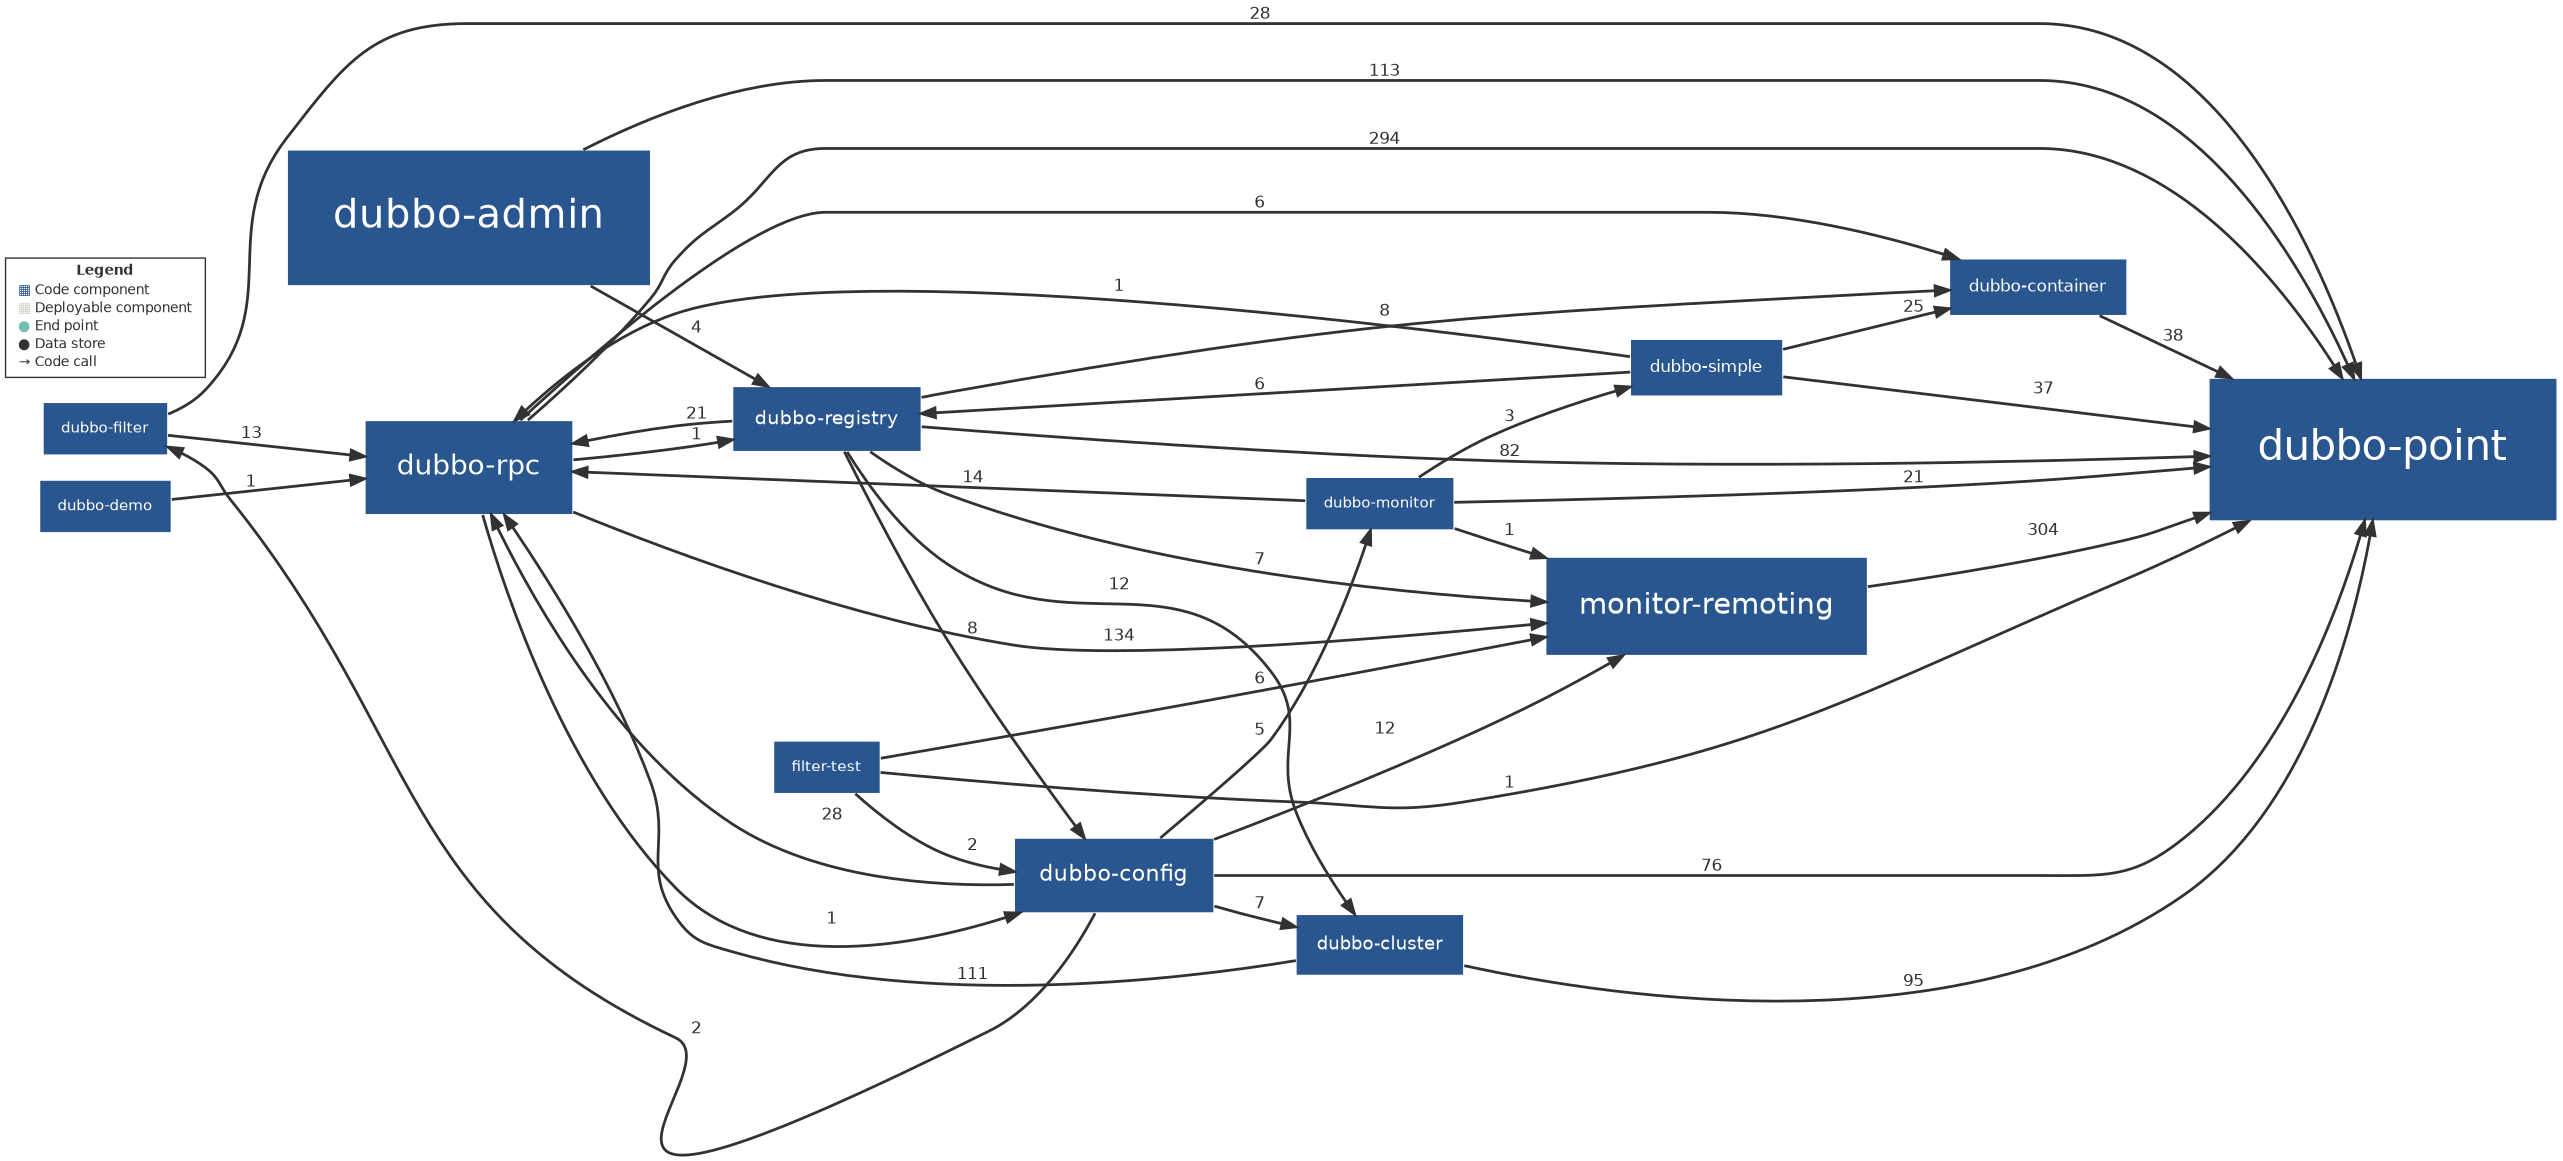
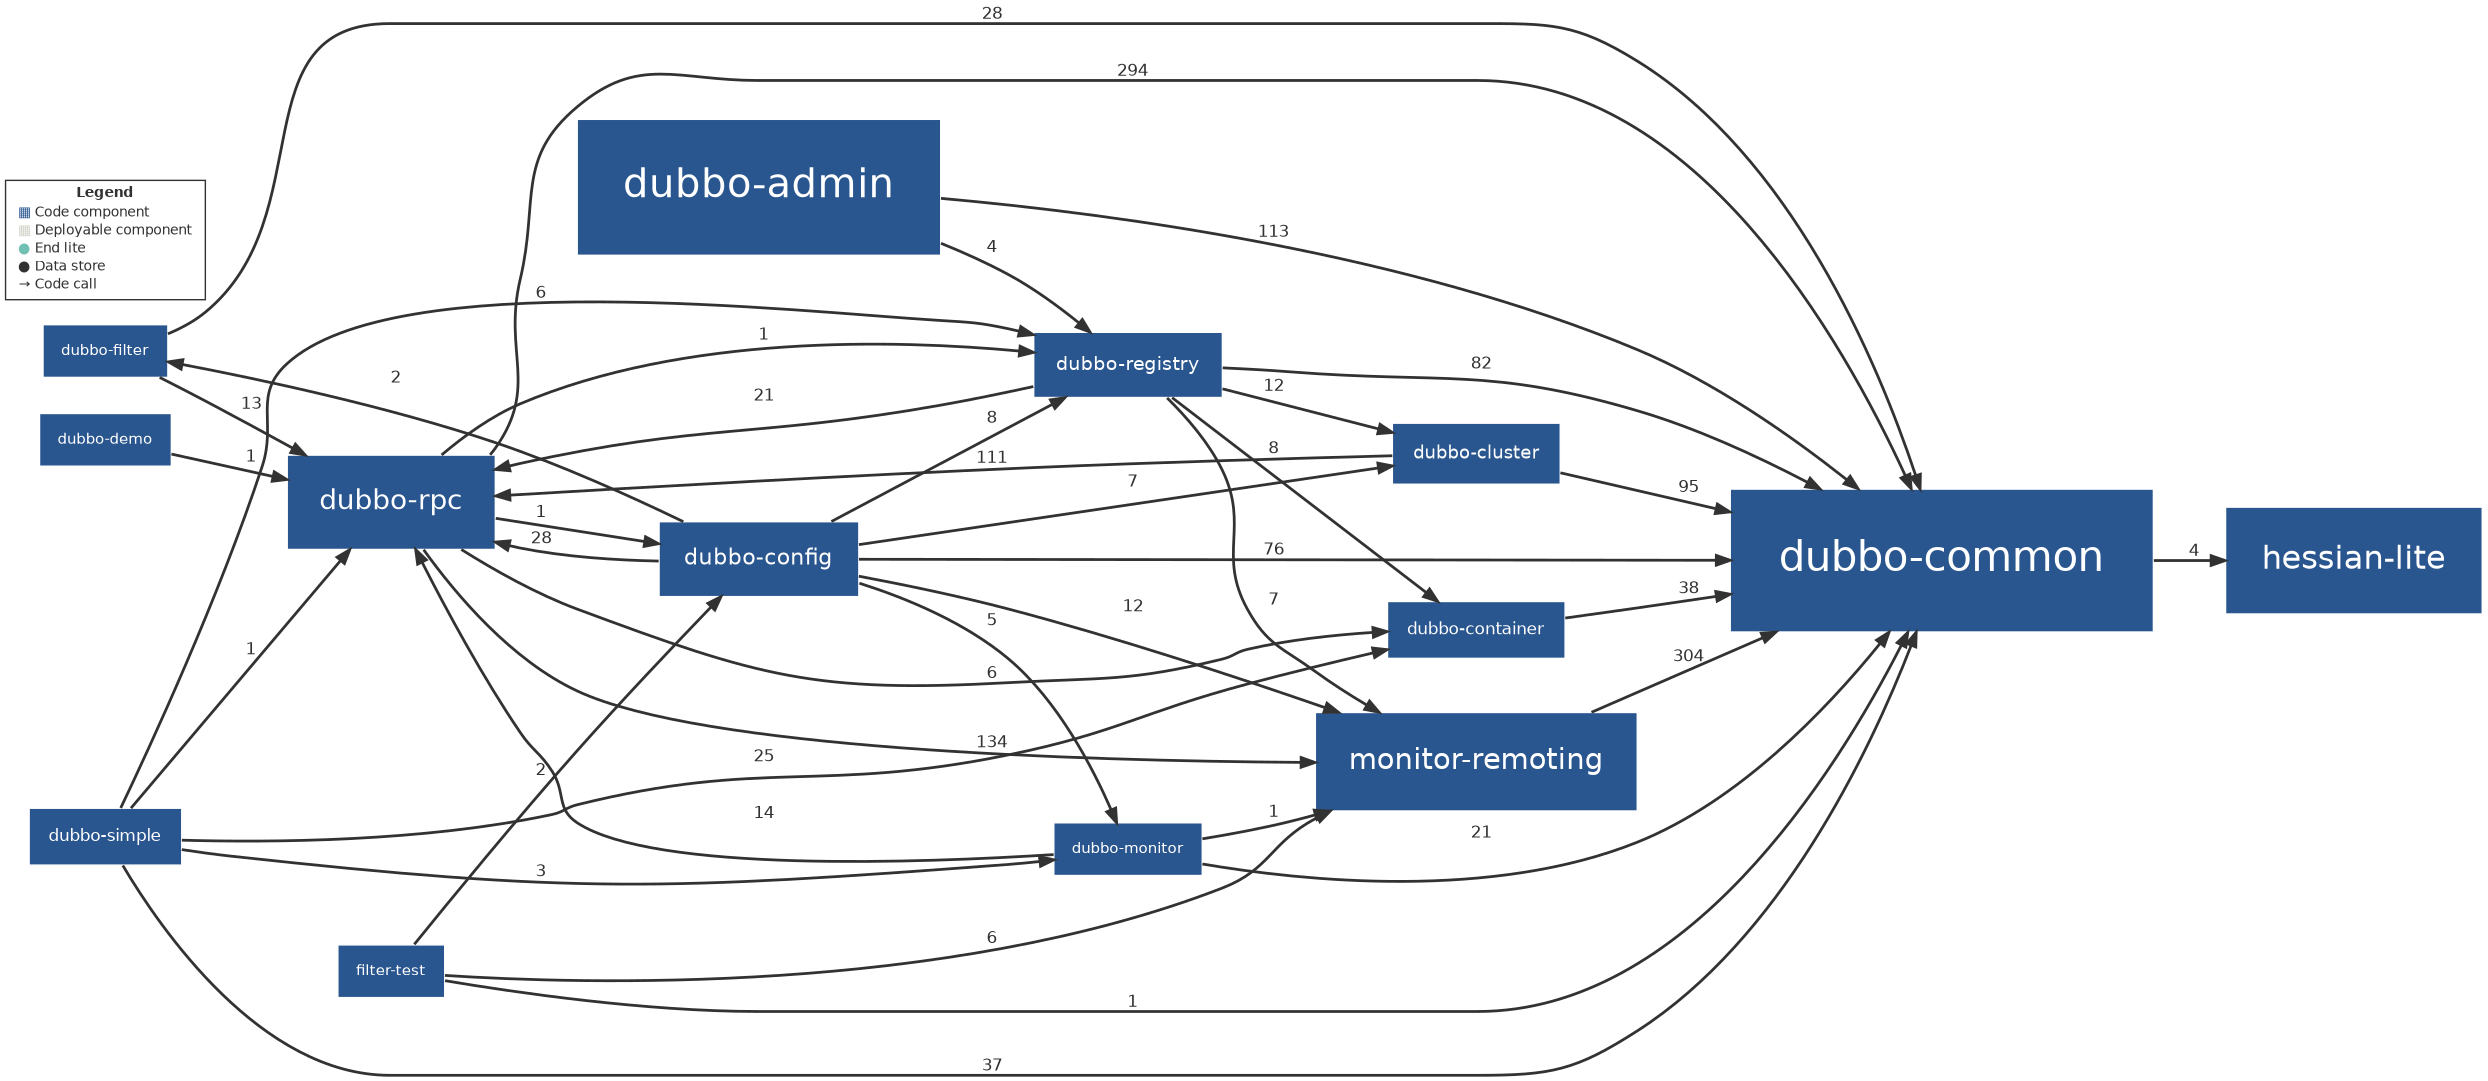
(67, 326) -> (60, 248)
(1514, 426) -> (610, 884)
(2383, 450) -> (1942, 561)
none -> (2354, 561)
(950, 645) -> (942, 463)
